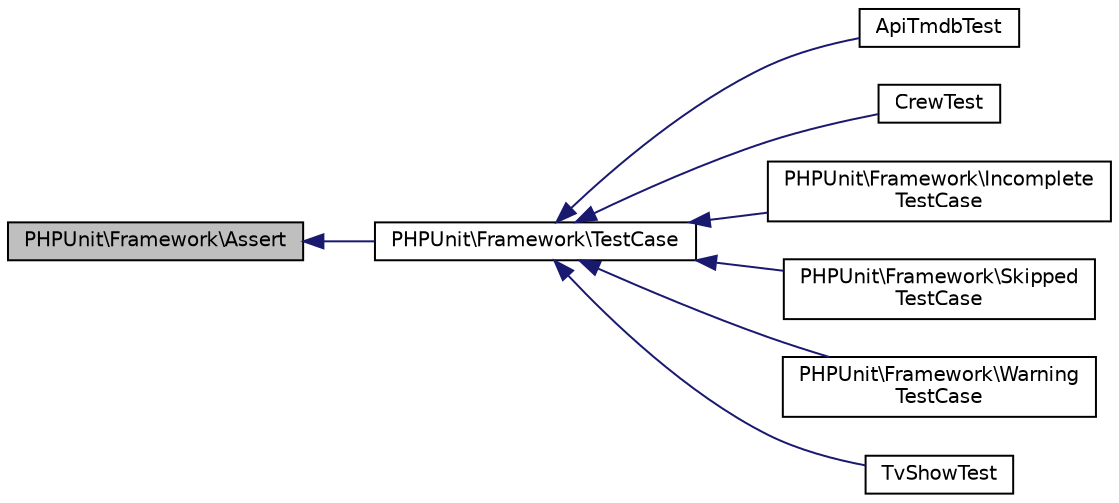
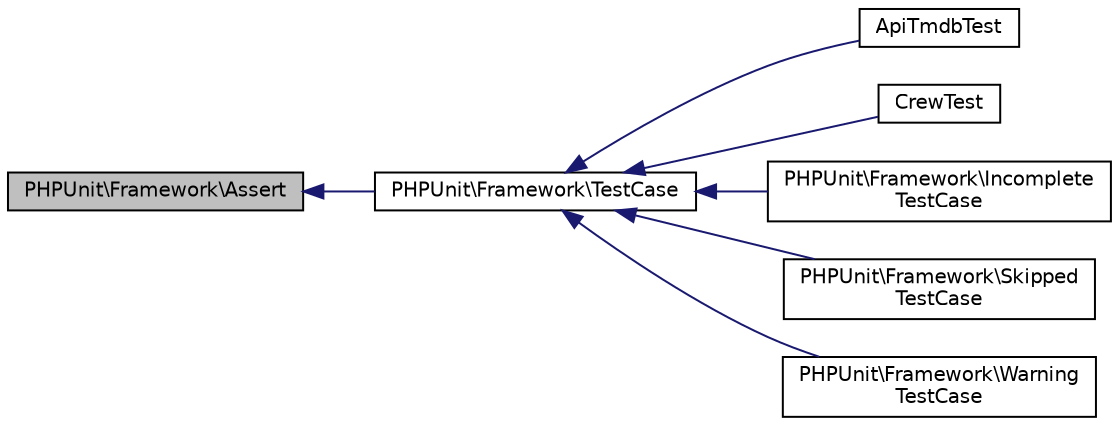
(939, 475) -> none
